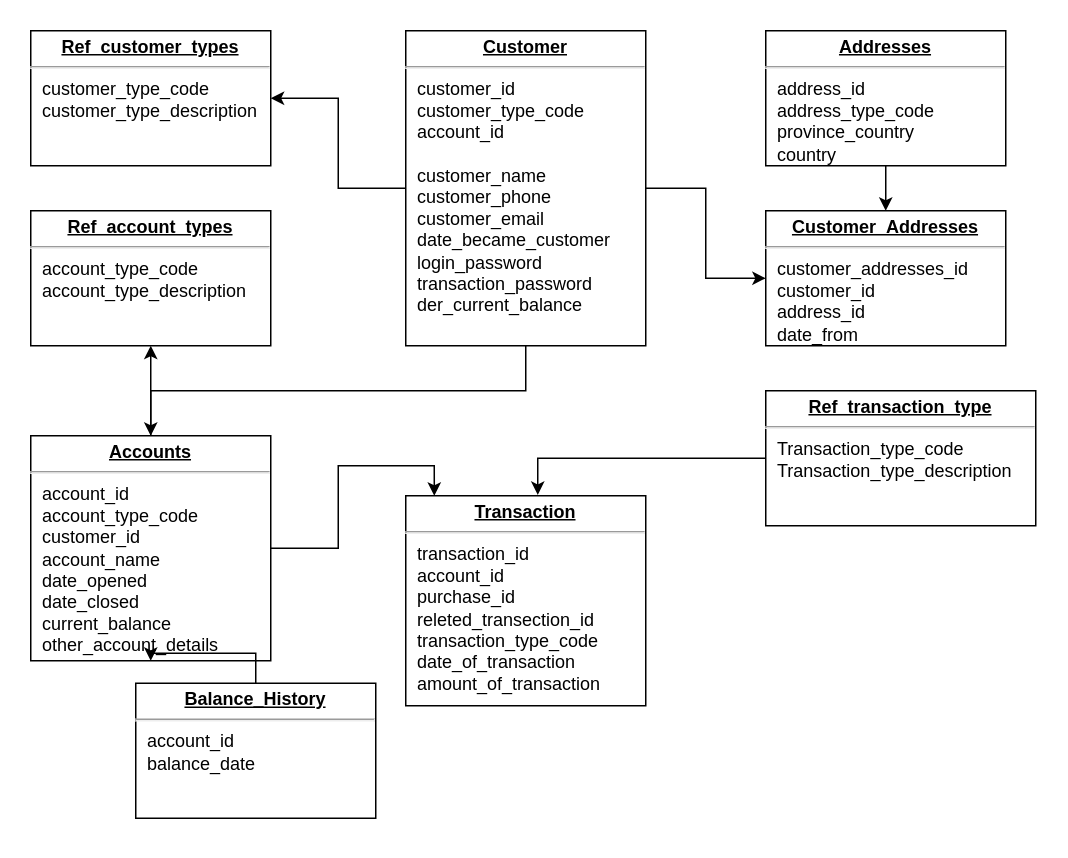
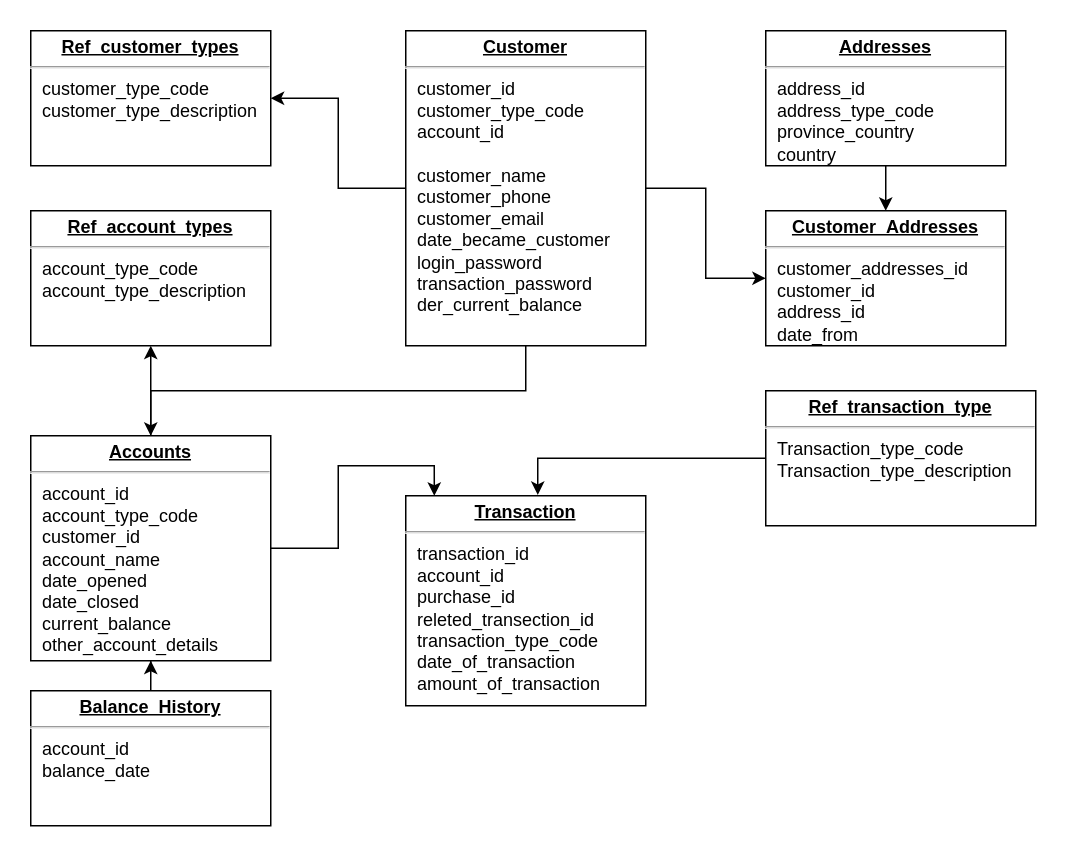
(256, 751) -> (151, 758)
